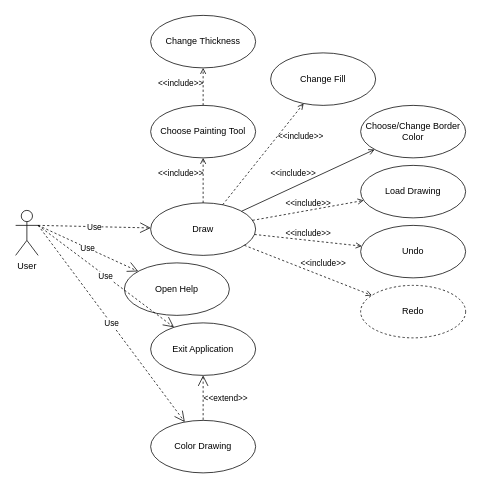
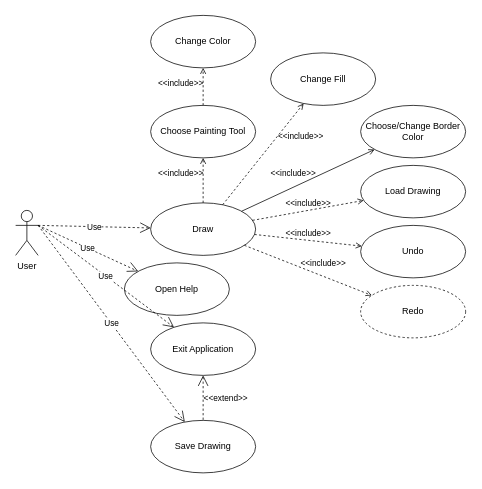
(203, 42) -> (203, 42)
(203, 447) -> (203, 447)
